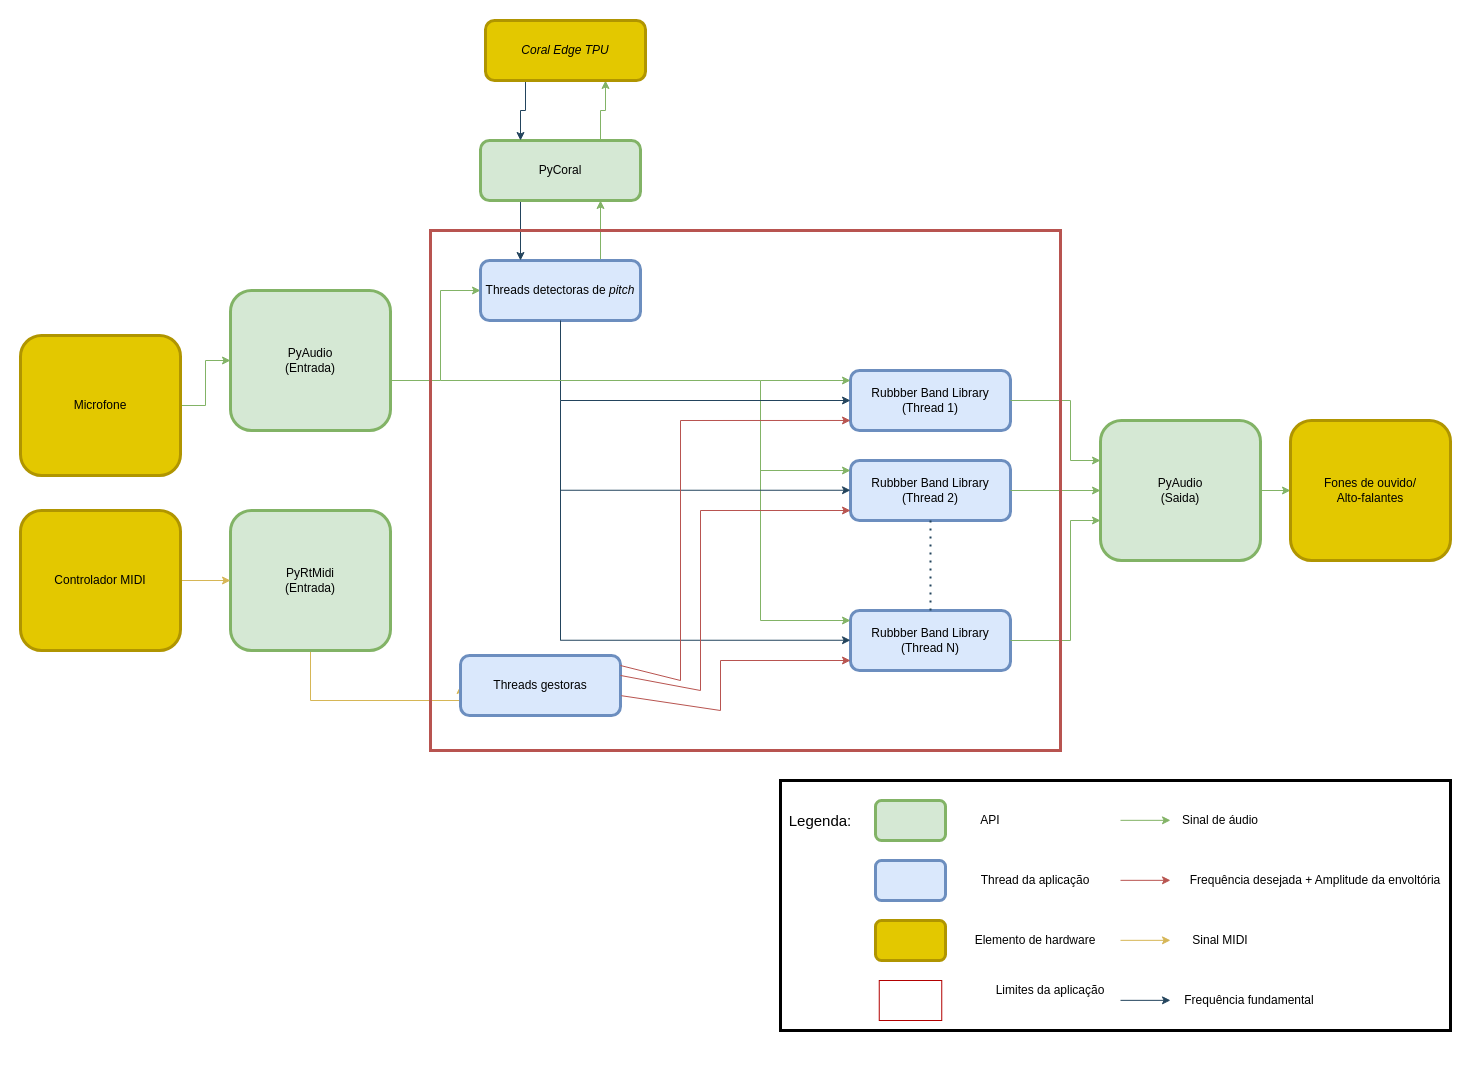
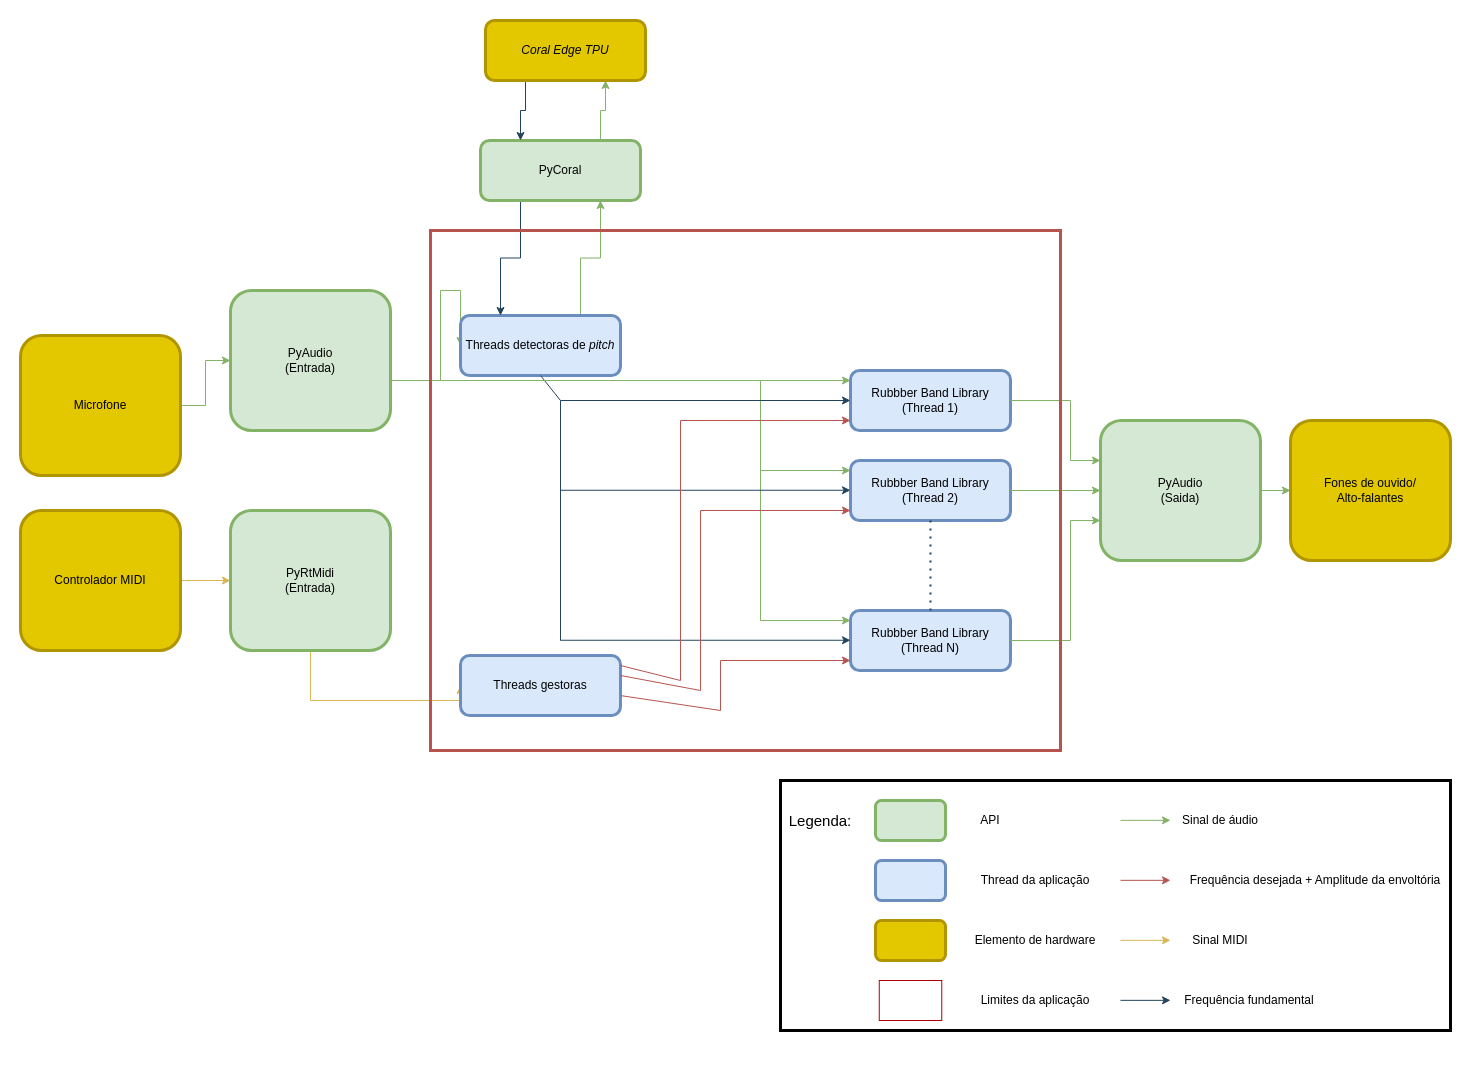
(561, 291) -> (541, 346)
(1051, 991) -> (1036, 1001)
